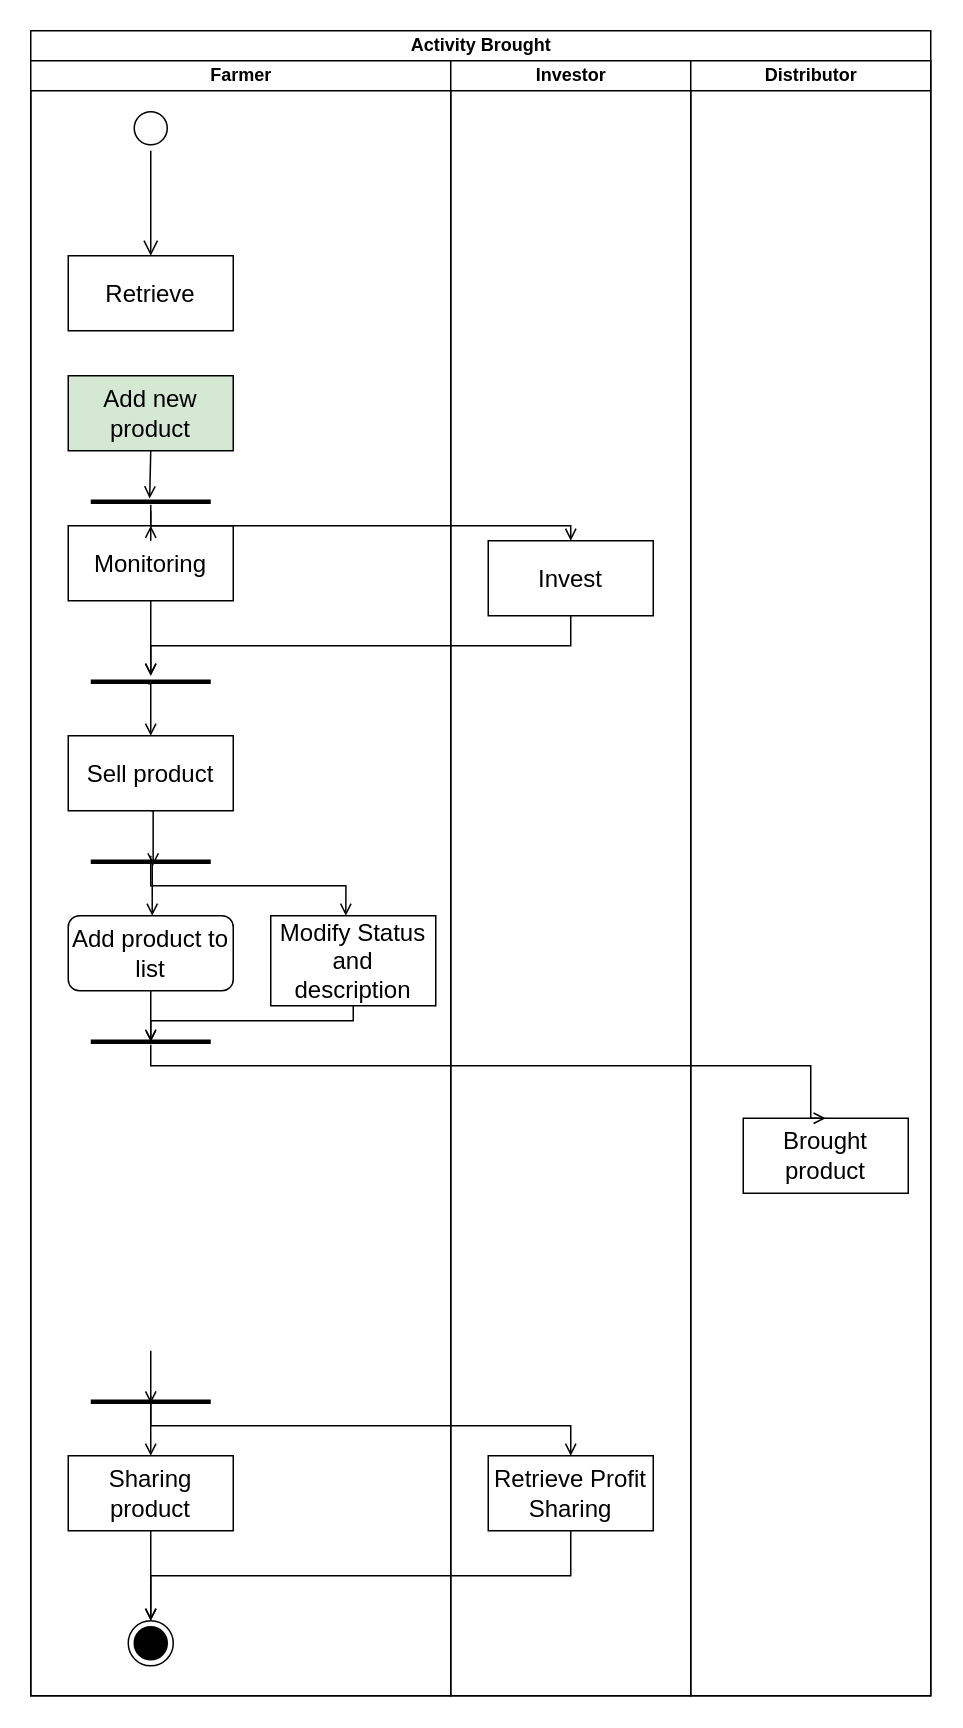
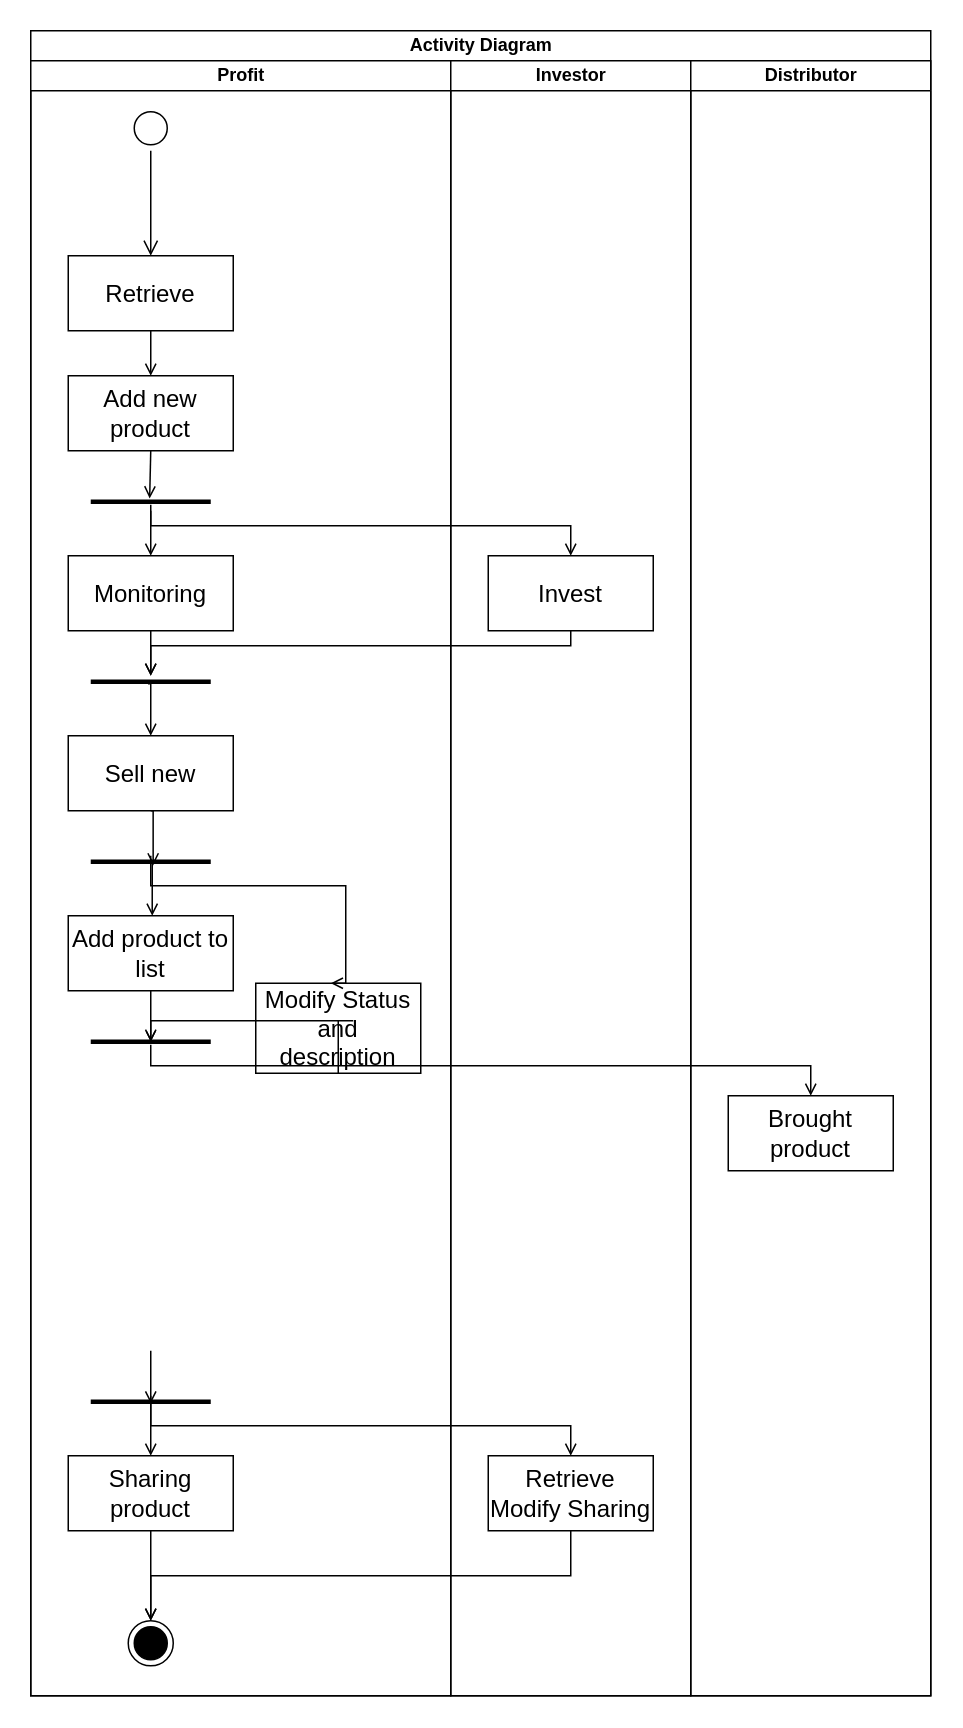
(482, 46) -> (482, 46)
(242, 76) -> (242, 76)
none -> (151, 351)
(151, 413) -> (151, 413)
(151, 563) -> (151, 593)
(571, 578) -> (571, 593)
(151, 773) -> (151, 773)
(151, 953) -> (151, 953)
(353, 961) -> (338, 1028)
(826, 1156) -> (811, 1133)
(571, 1493) -> (571, 1493)
